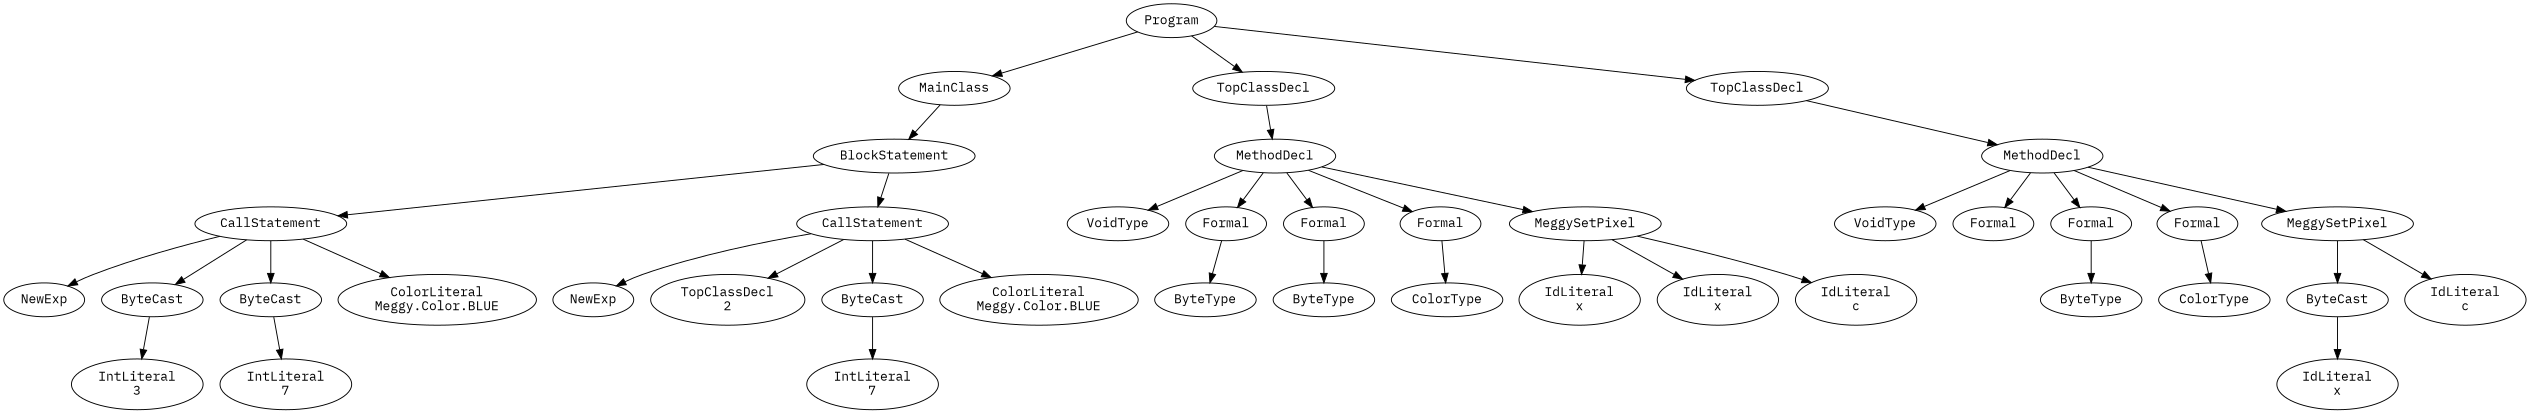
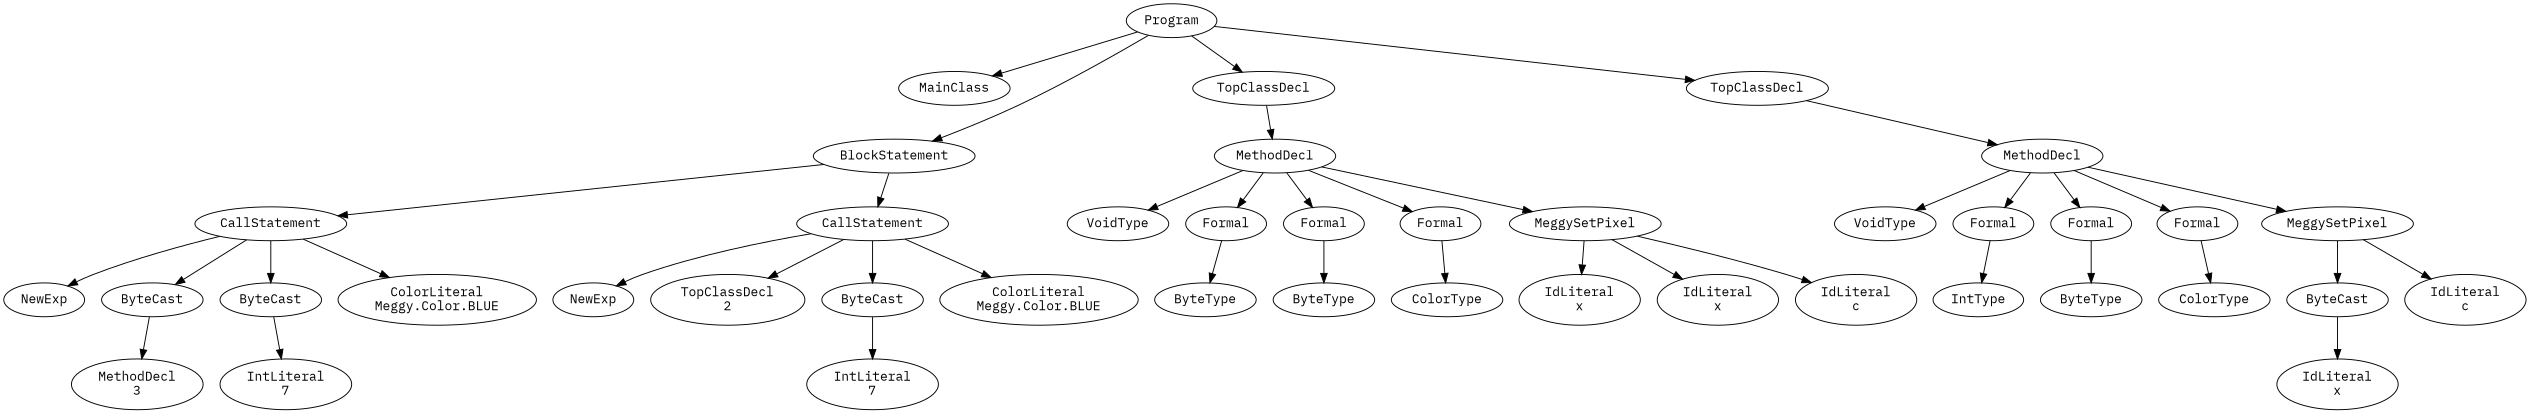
(928, 119) -> (1047, 91)
none -> (1978, 300)
(137, 384) -> (137, 384)
